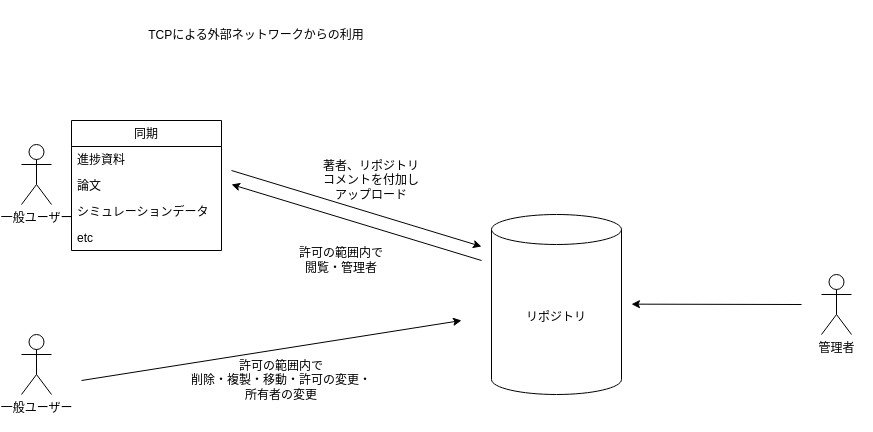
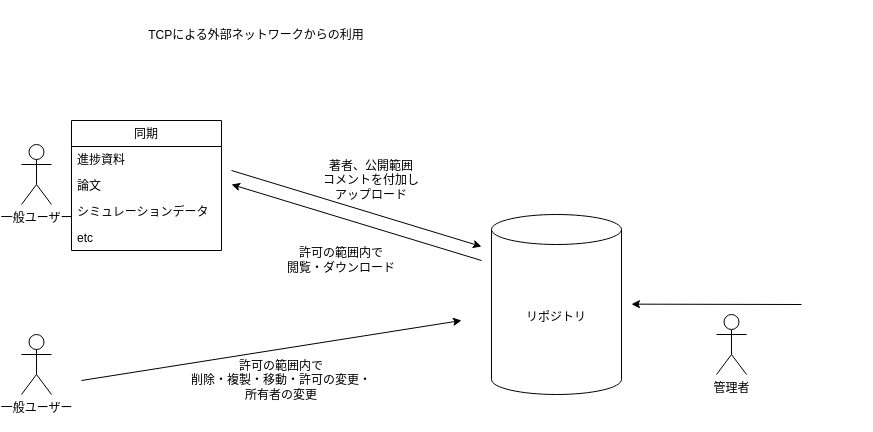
(372, 181) -> (372, 181)
(342, 261) -> (342, 261)
(837, 305) -> (732, 345)
